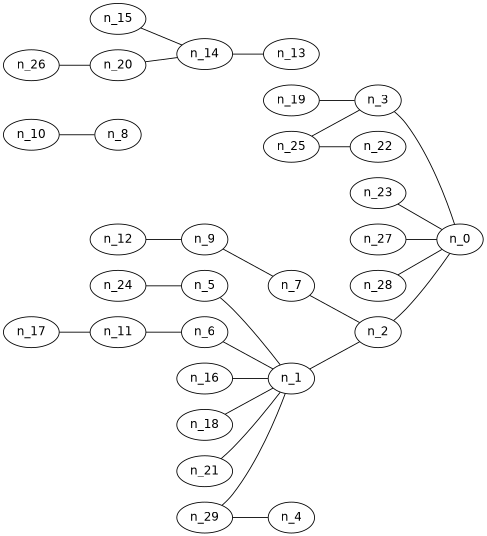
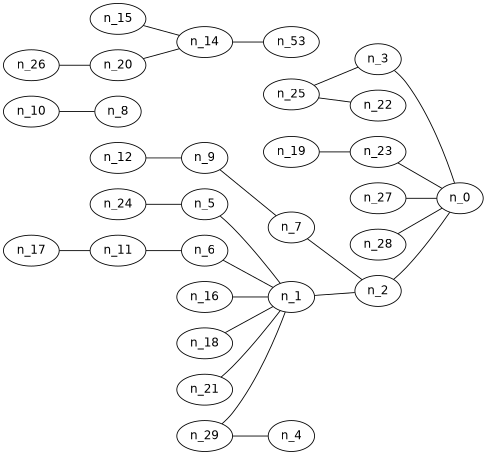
(291, 54) -> (291, 42)
(337, 100) -> (335, 152)
